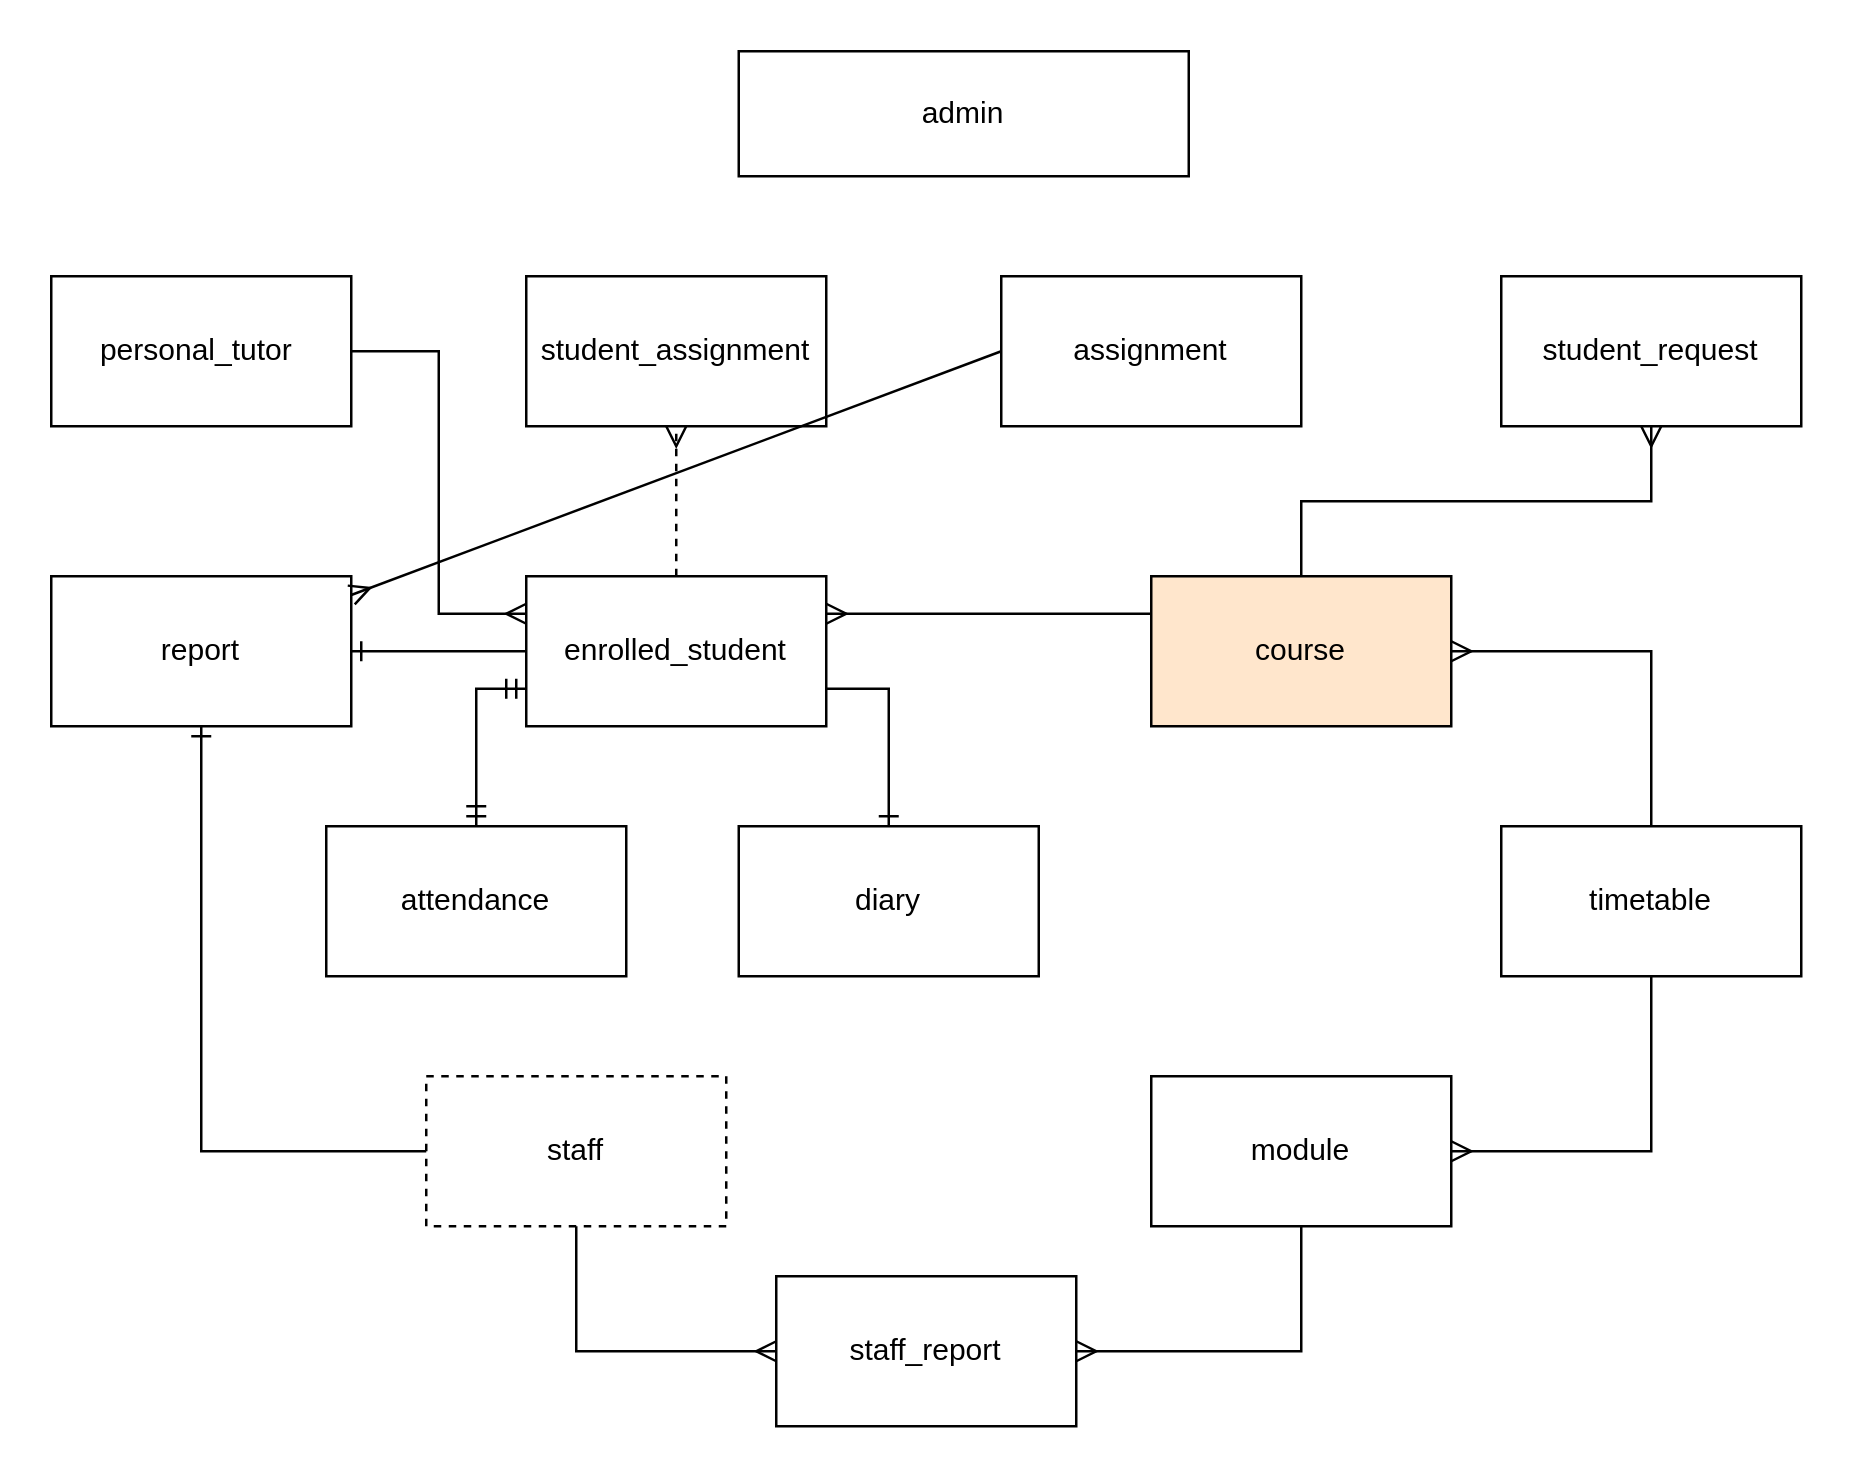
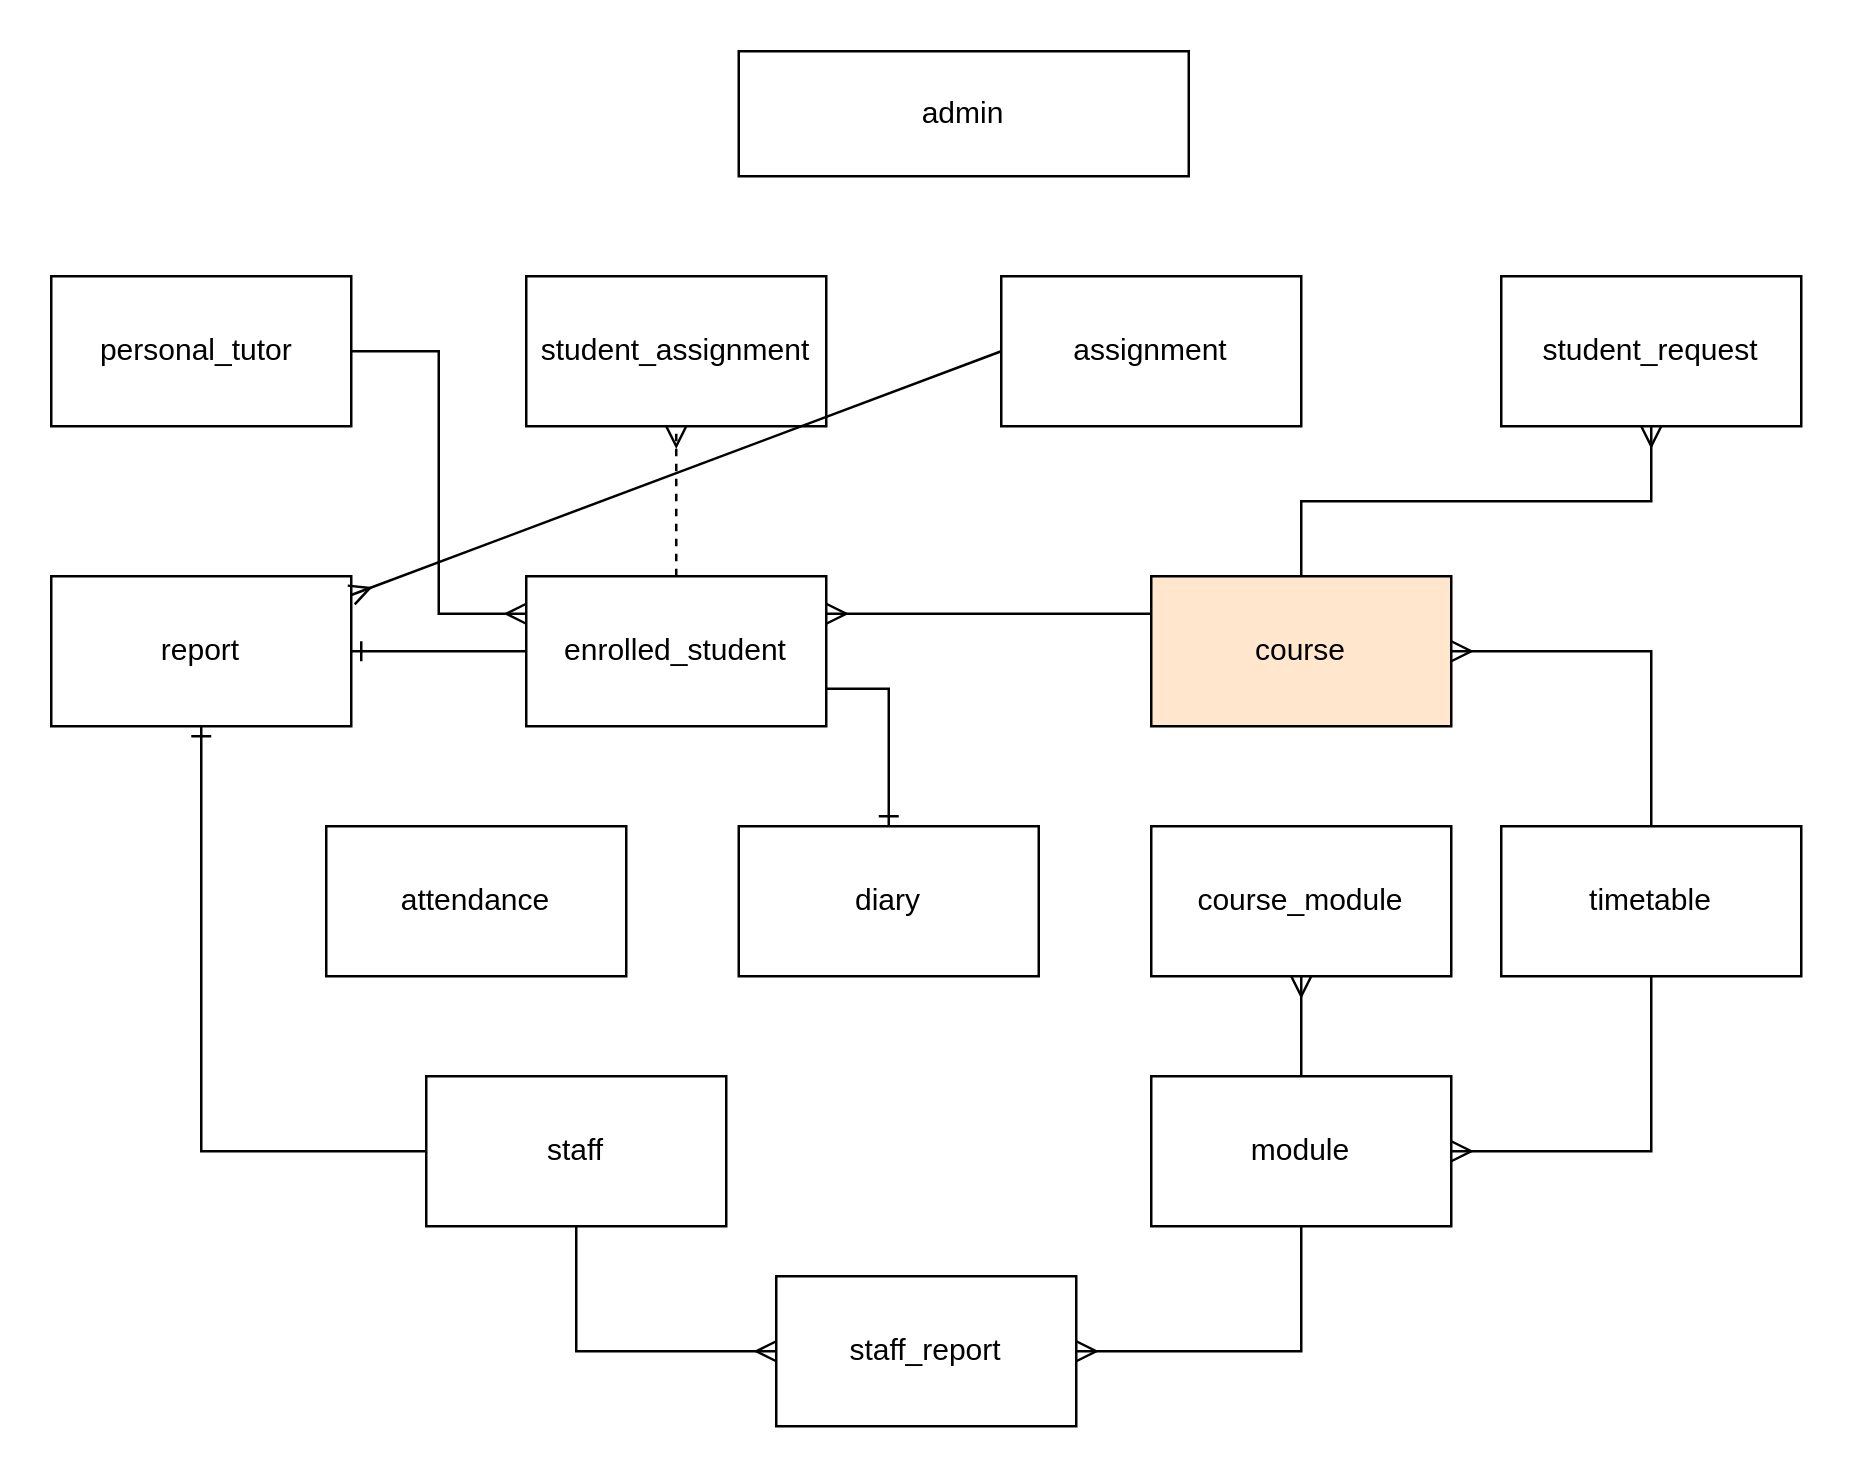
(476, 733) -> none
none -> (1301, 901)
none -> (1301, 1026)
(576, 1151) -> (576, 1151)
